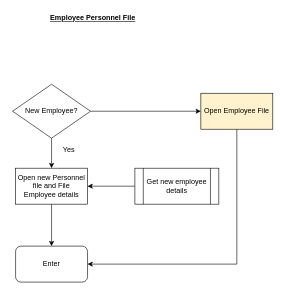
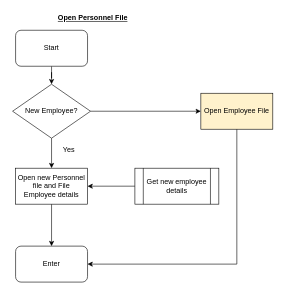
(93, 18) -> (93, 18)
none -> (51, 48)
none -> (51, 77)
